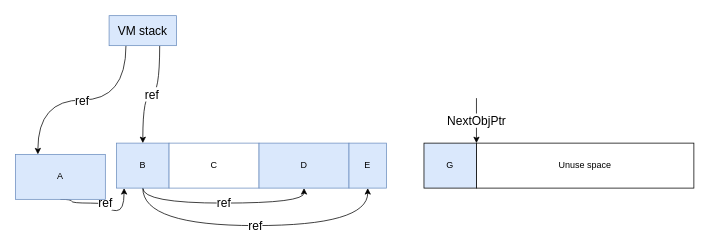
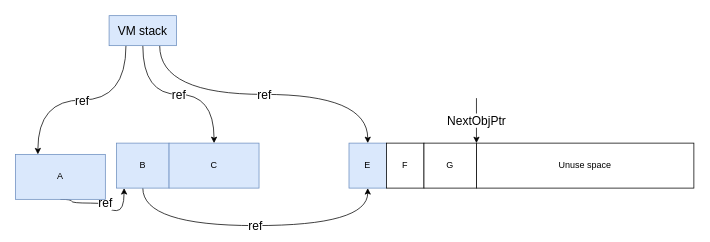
(156, 89) -> (266, 94)
none -> (179, 94)
(214, 165) -> (214, 165)
(304, 165) -> none
none -> (405, 165)
(450, 165) -> (450, 165)
(273, 201) -> none
